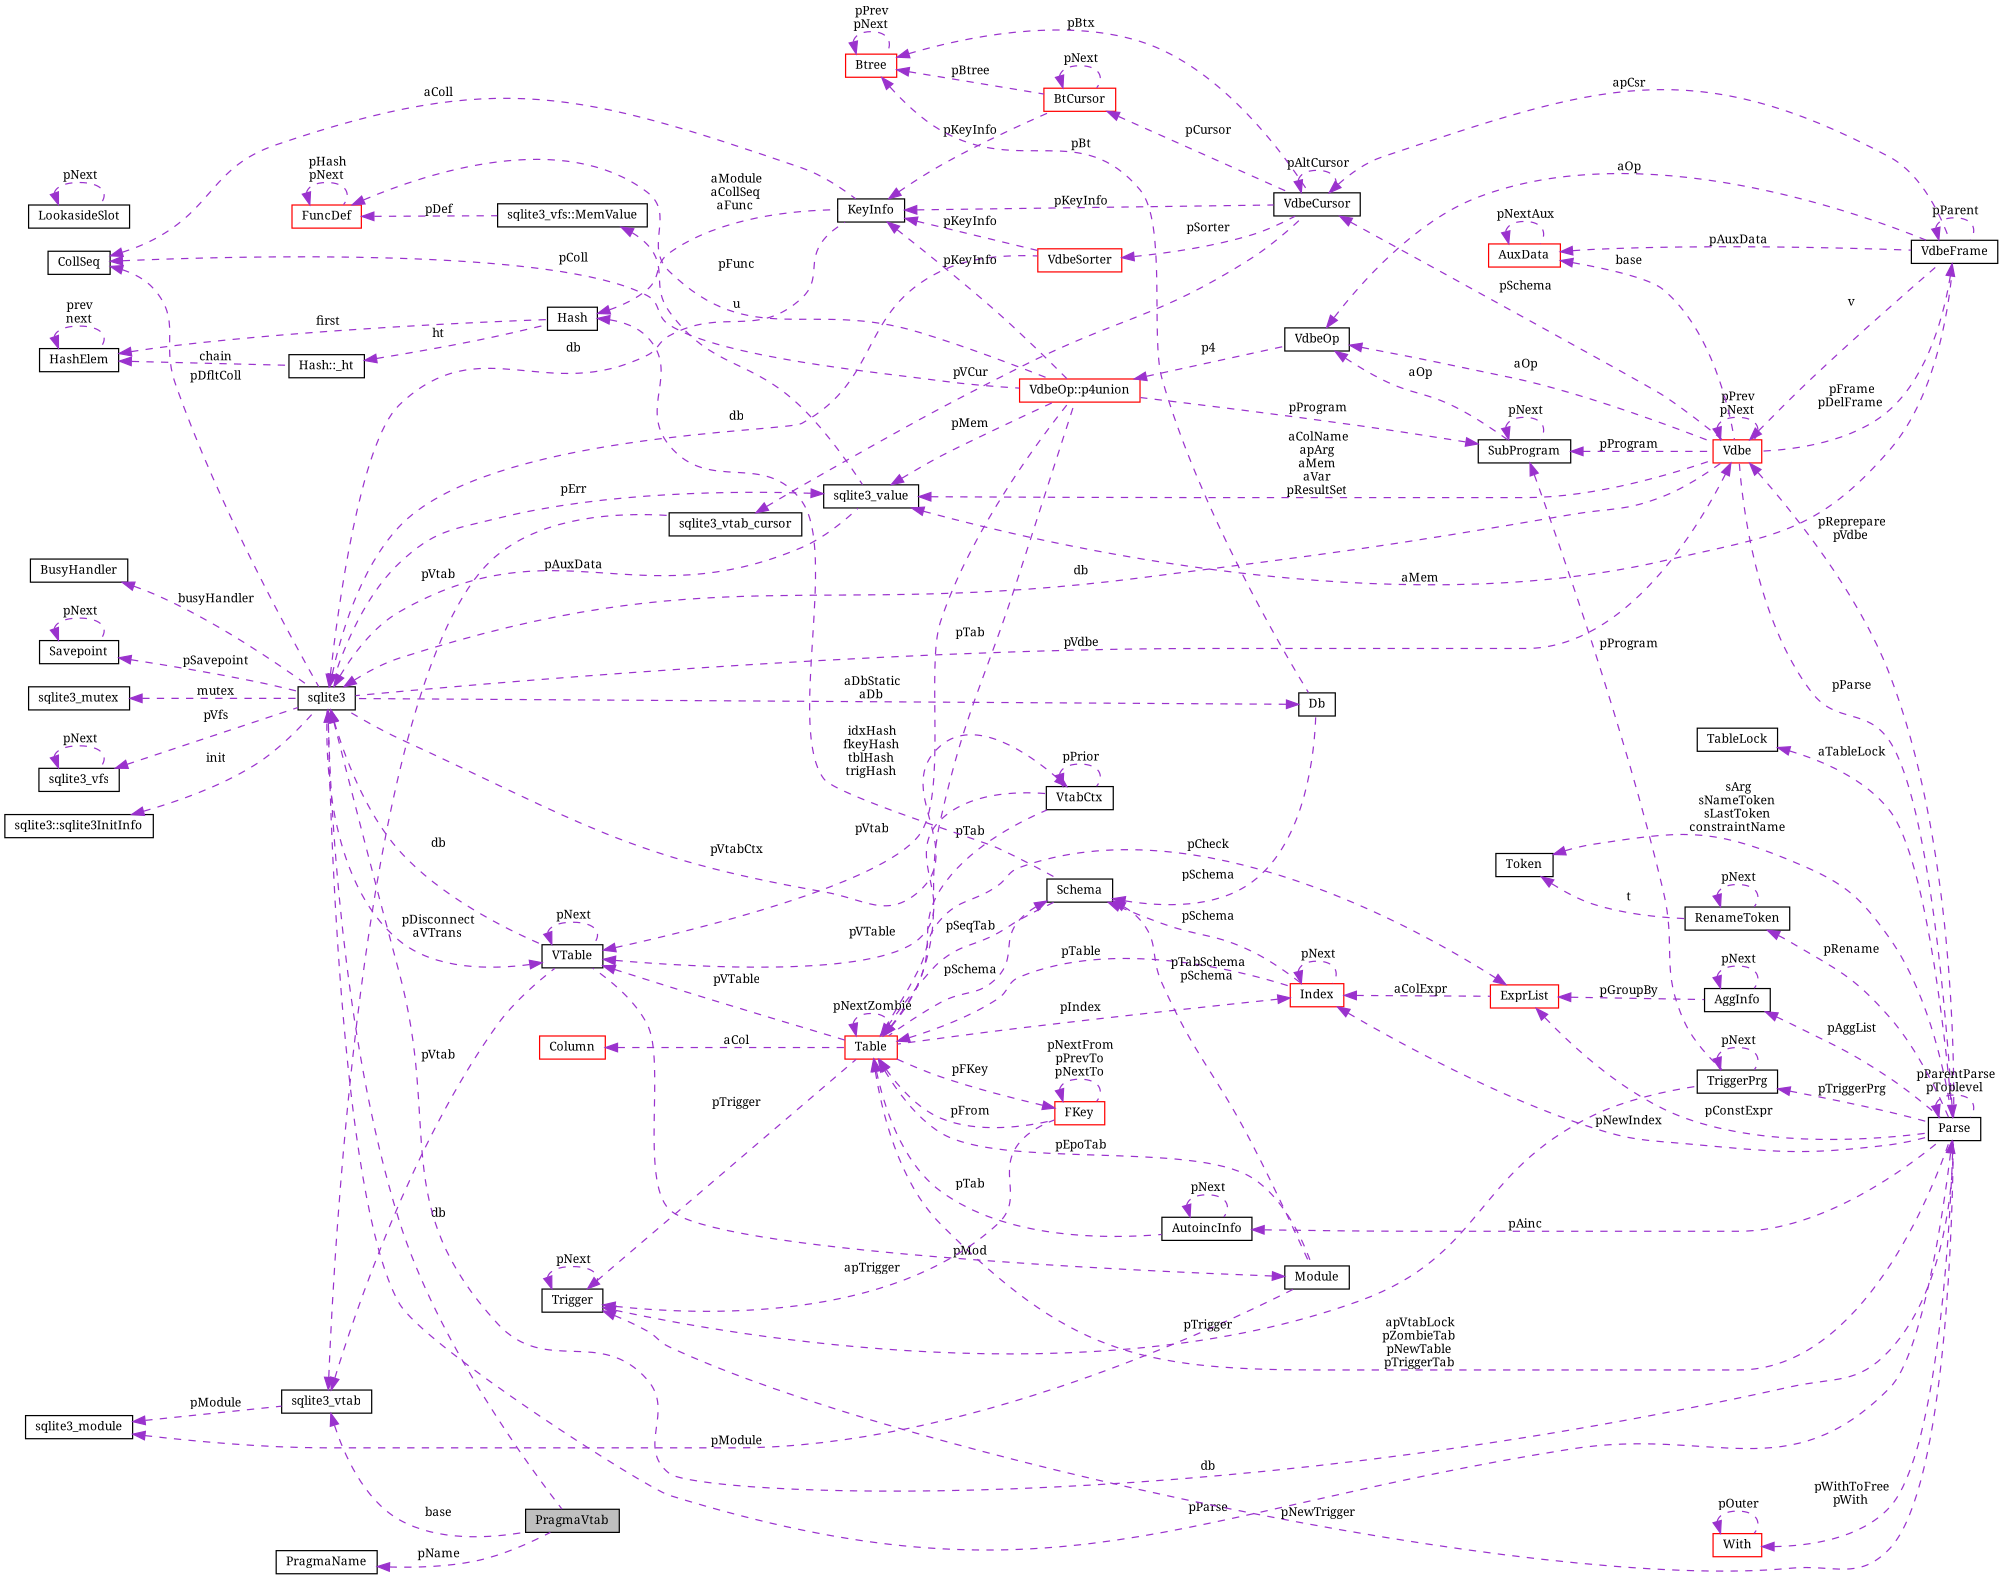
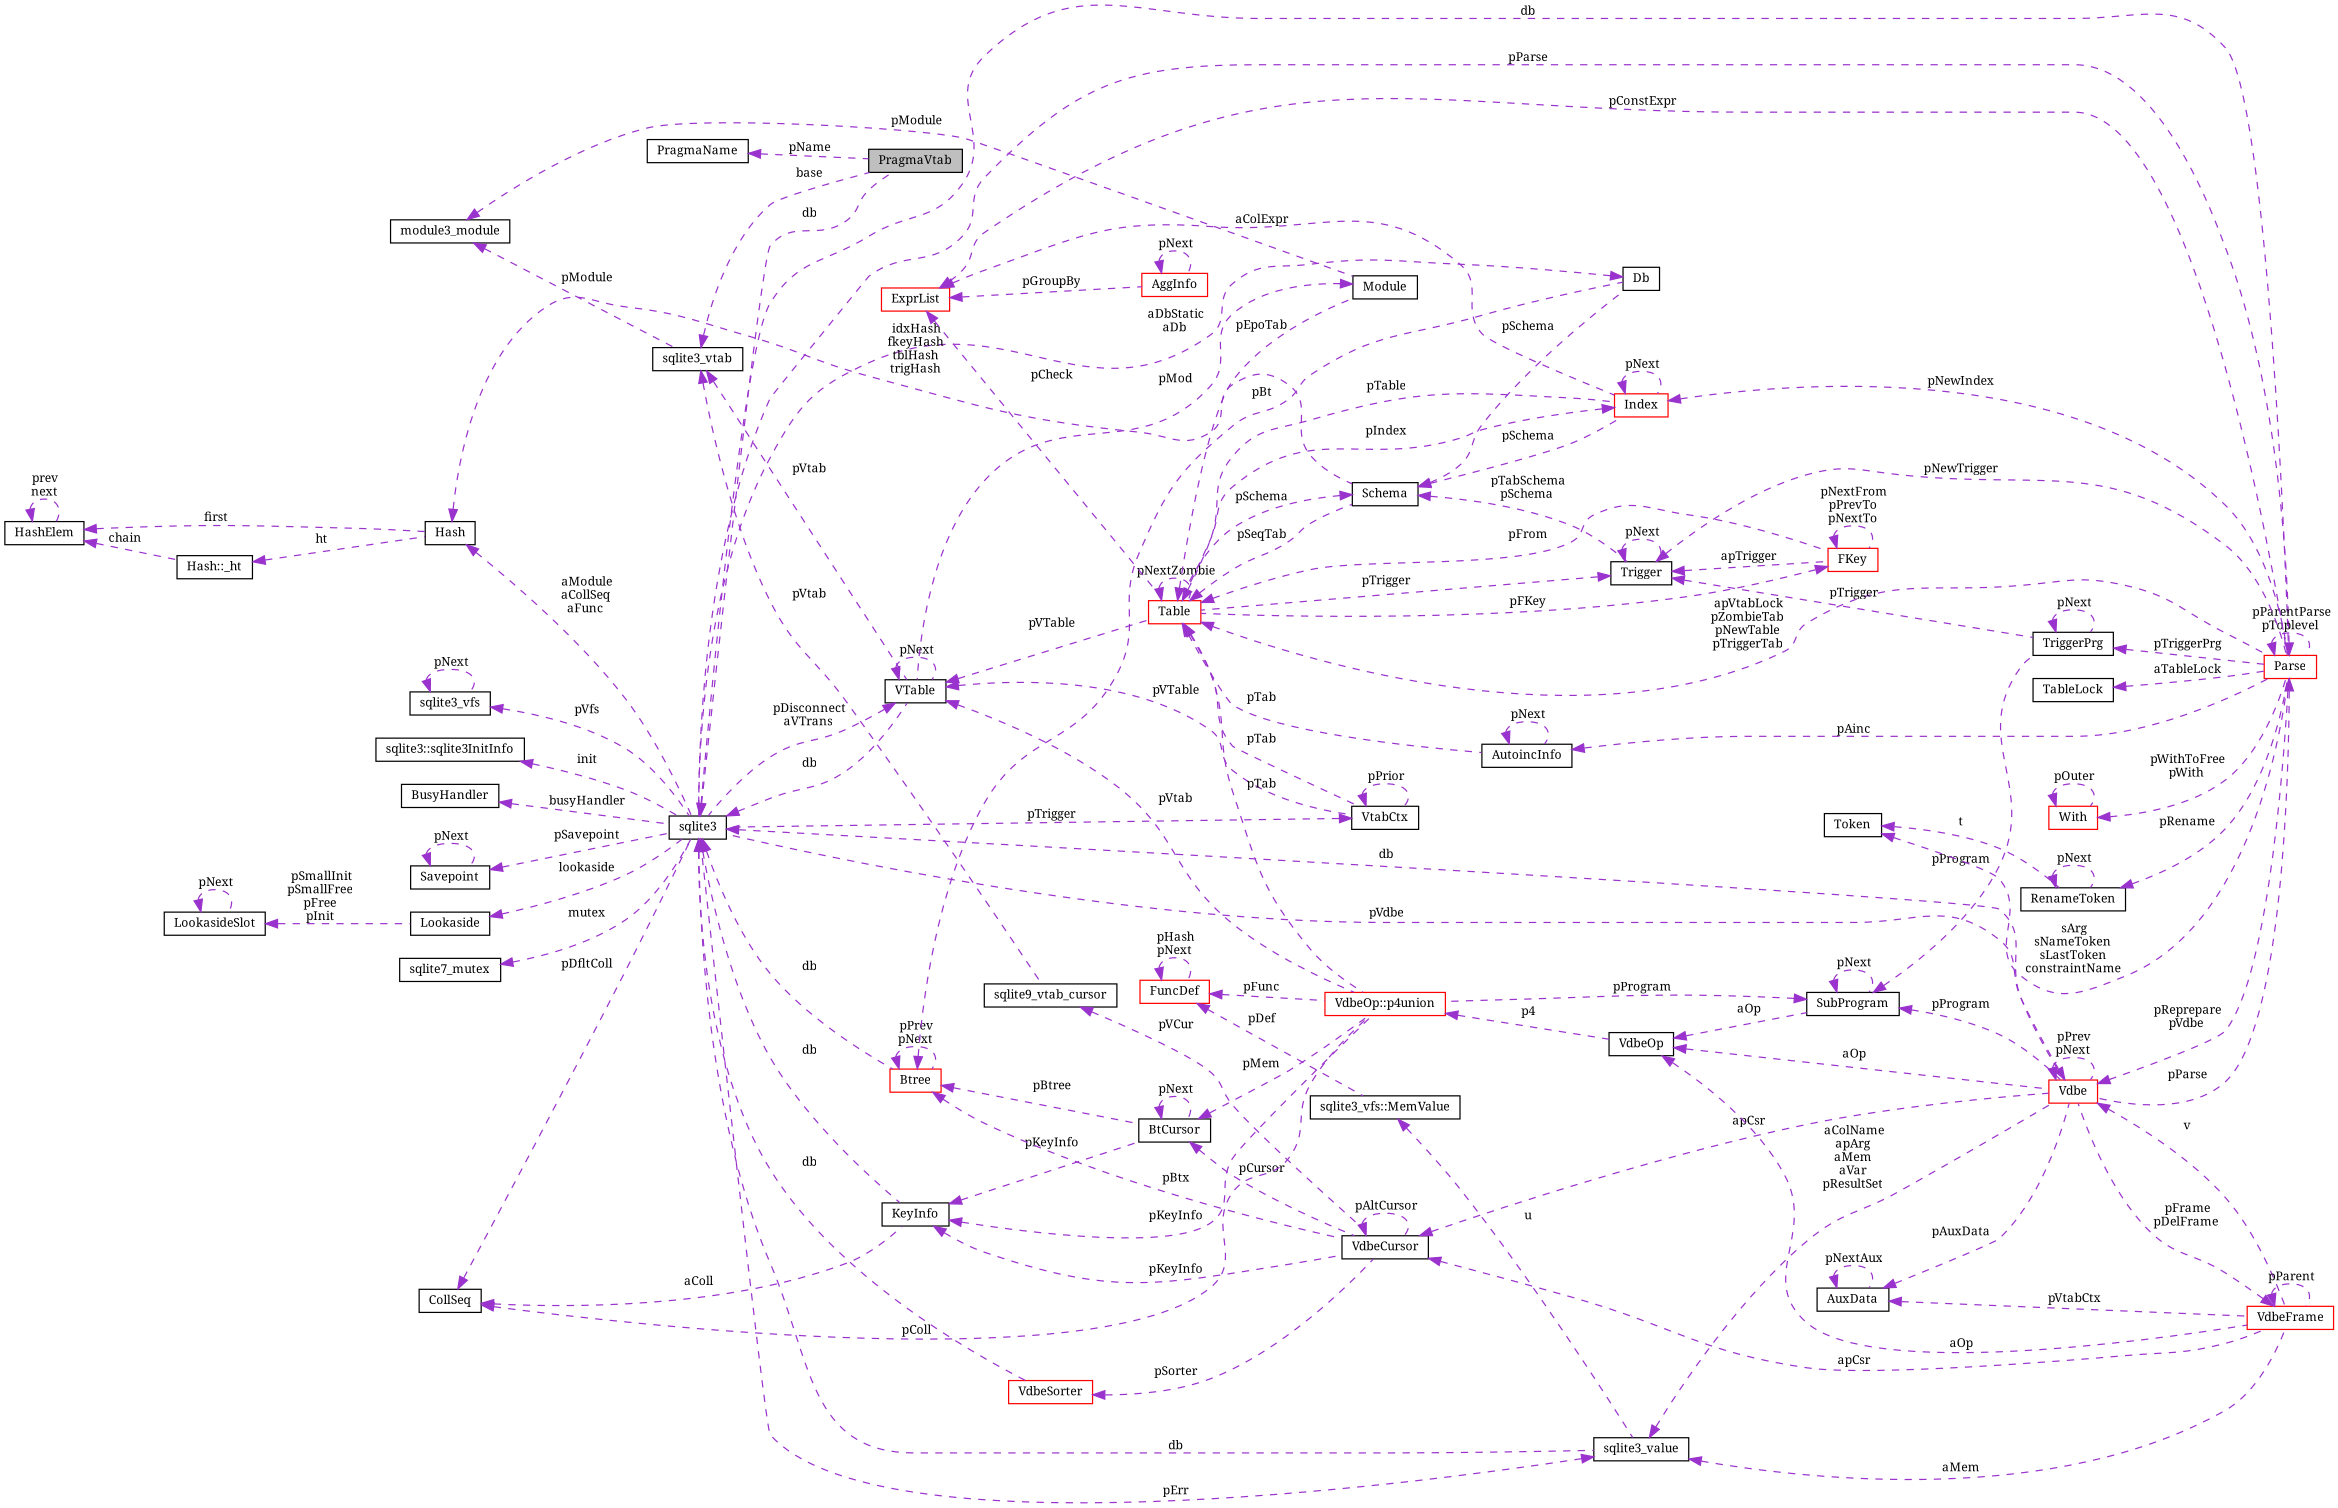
(1080, 100) -> (1175, 1131)
(709, 232) -> (601, 670)
(977, 236) -> none
(1737, 240) -> (2073, 1299)
(1955, 252) -> (2290, 1318)
(1524, 255) -> (1853, 1300)
(1628, 261) -> (1960, 1232)
(1524, 287) -> (1748, 1121)
(977, 438) -> (1292, 1069)
(735, 524) -> (1051, 996)
(572, 565) -> (1175, 1446)
(79, 698) -> (450, 970)
(735, 850) -> (1051, 815)
none -> (450, 924)
none -> (776, 980)
(1423, 996) -> (1318, 223)
(1737, 1000) -> (1175, 285)
(572, 1048) -> none
(1862, 1061) -> none
(1218, 1084) -> (1534, 513)
(1955, 1129) -> (2290, 667)
(79, 1427) -> (450, 231)
